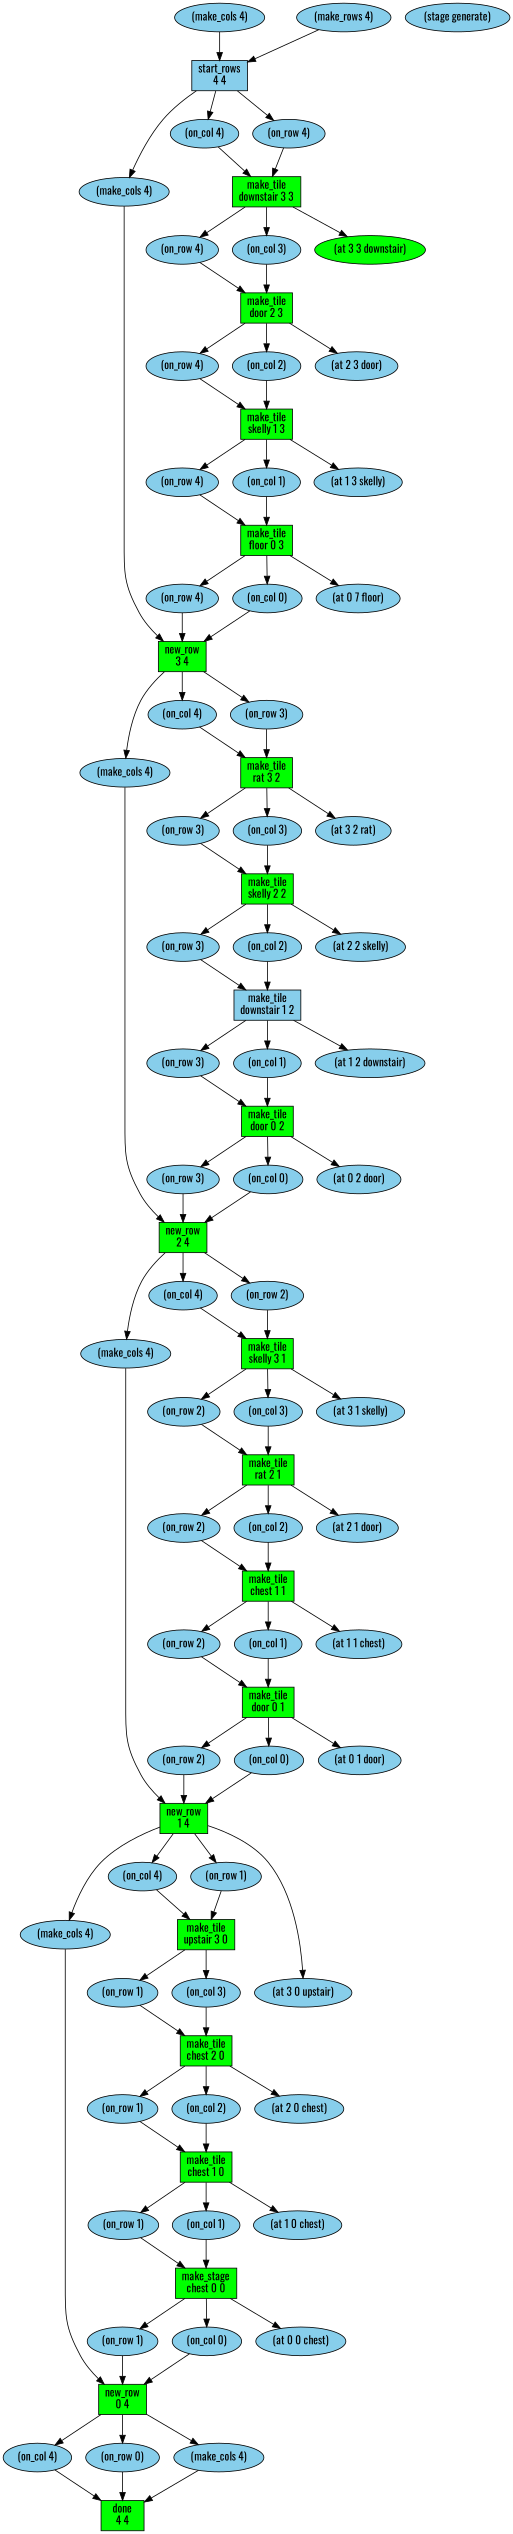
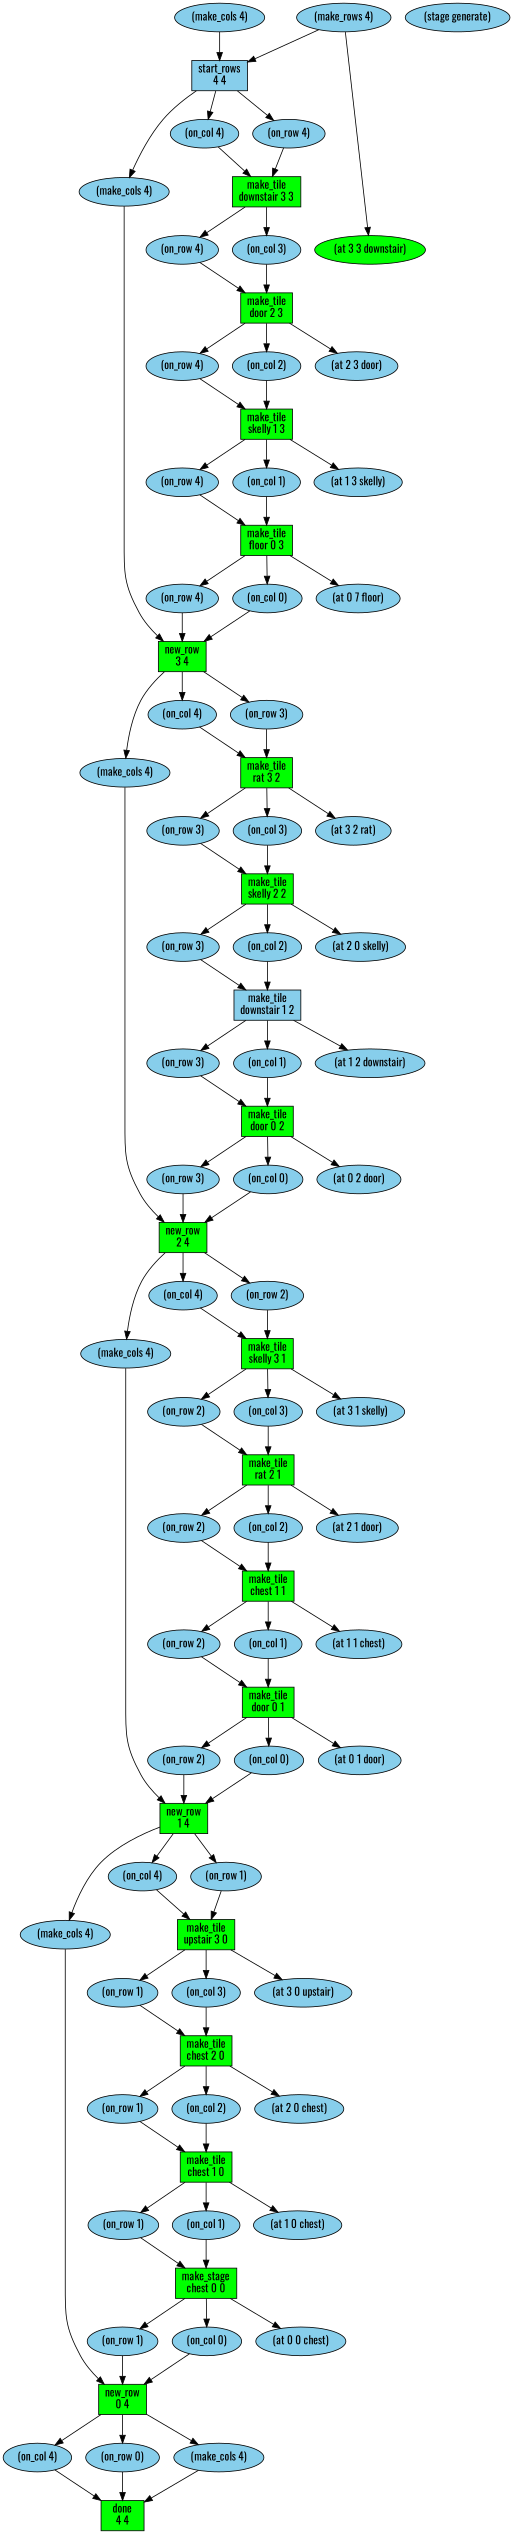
(317, 220) -> (356, 130)
(361, 947) -> (361, 947)
(280, 1881) -> (253, 1963)
